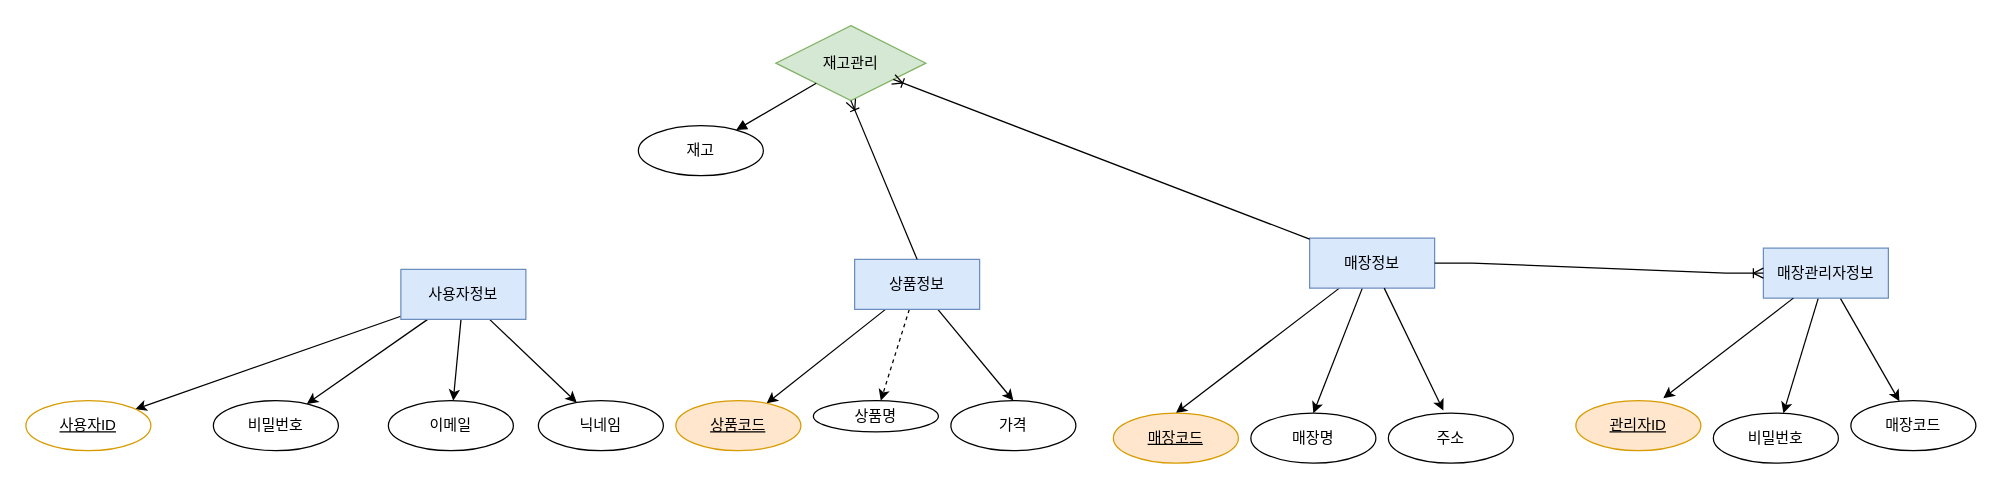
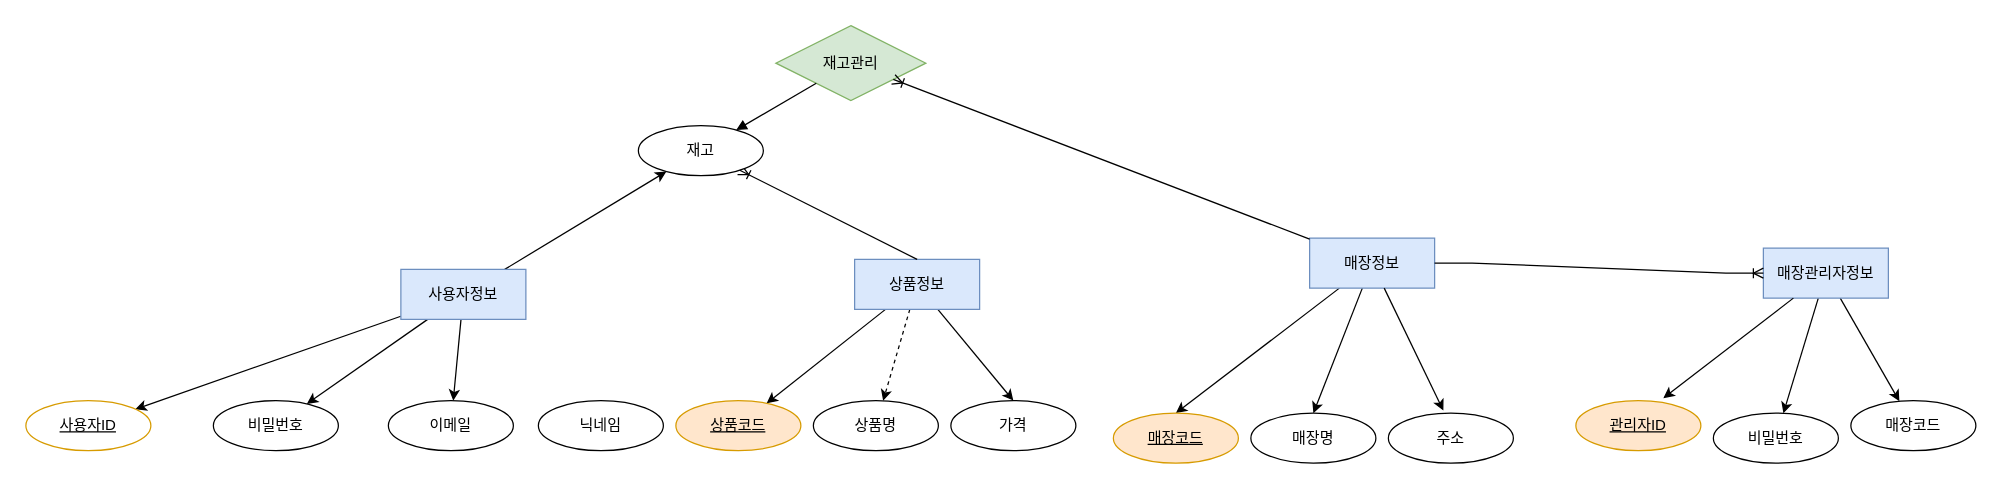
(884, 180) -> (828, 215)
(530, 358) -> (581, 223)
(876, 416) -> (876, 426)
